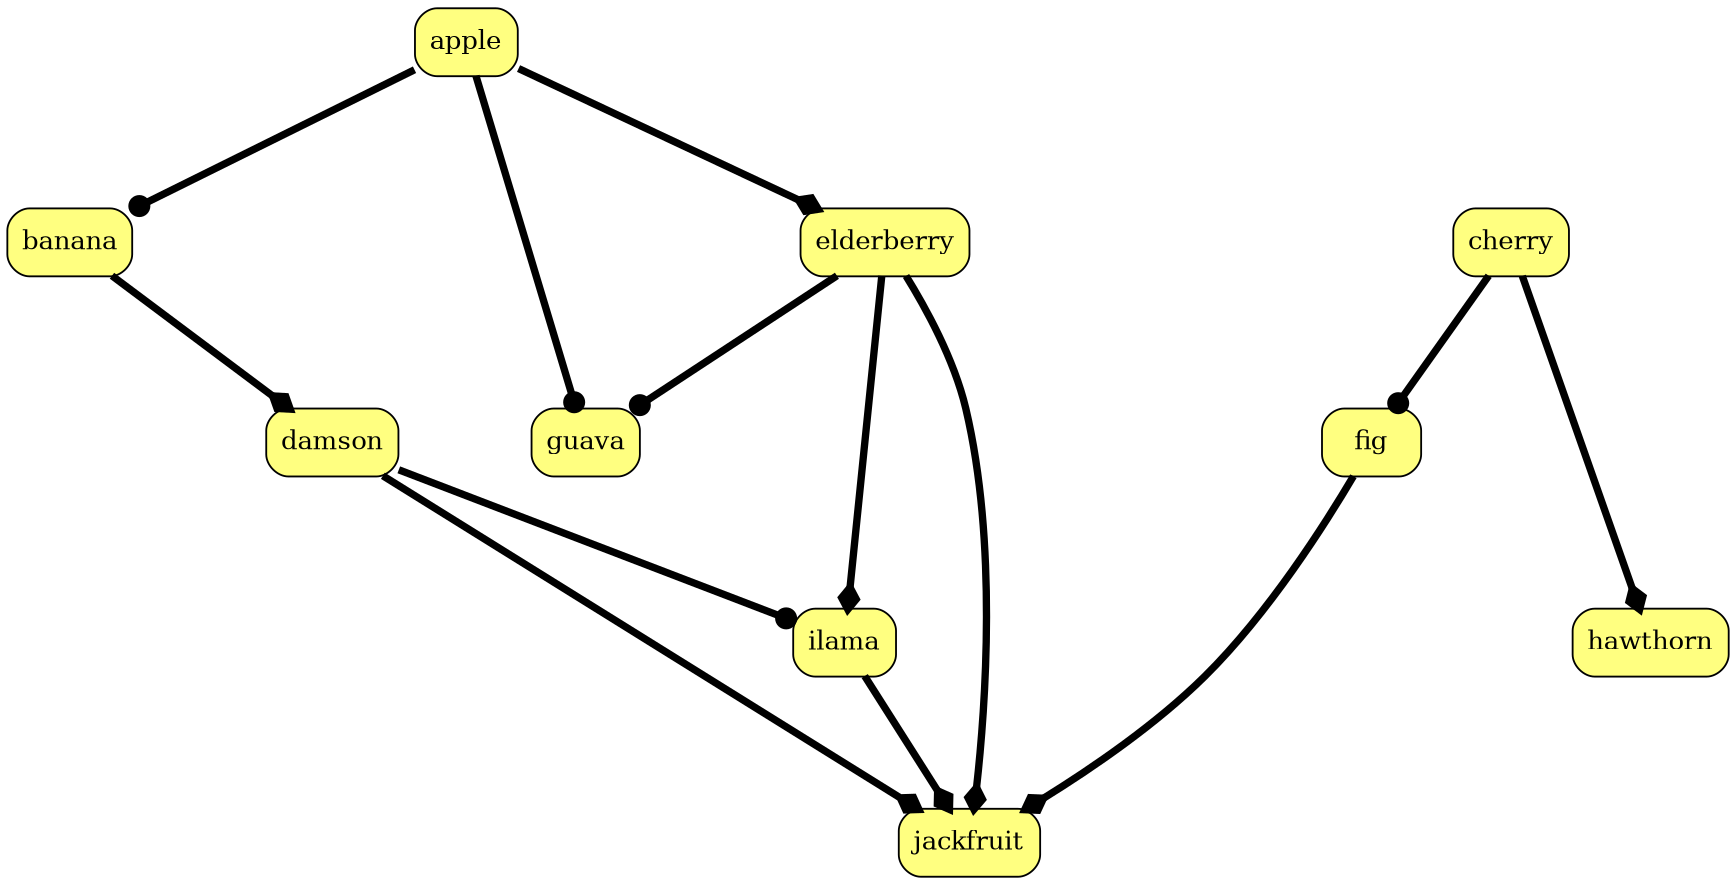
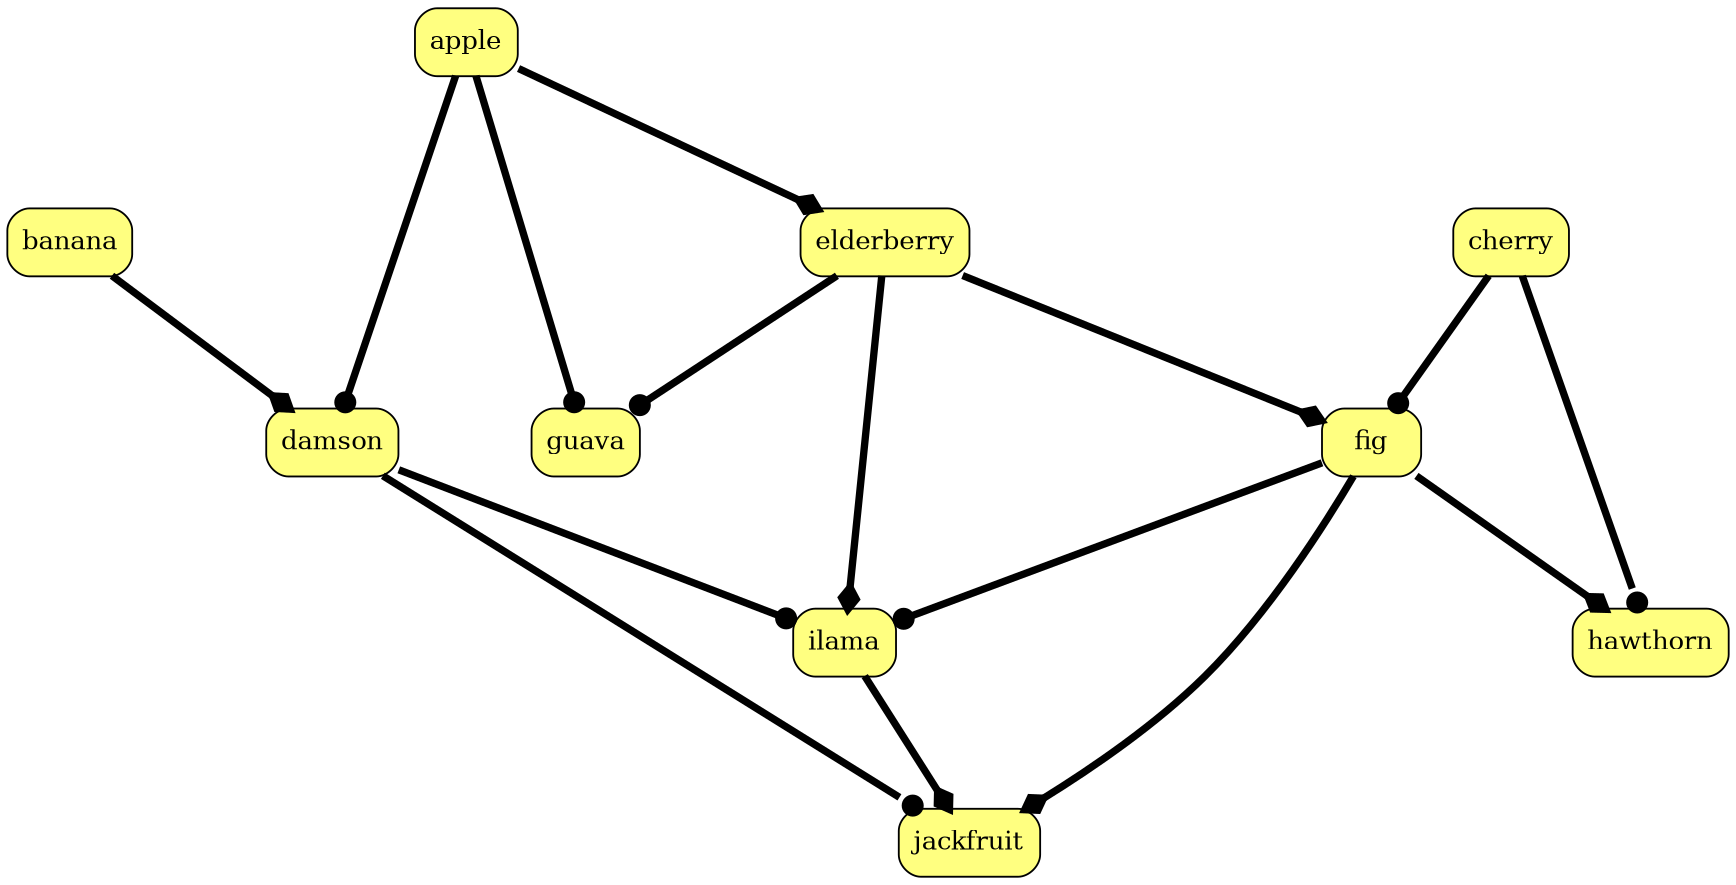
(280, 136) -> (402, 236)
(1577, 432) -> (1577, 432)
(983, 524) -> (1132, 344)
none -> (1502, 536)
none -> (1116, 540)
(641, 637) -> (641, 637)
